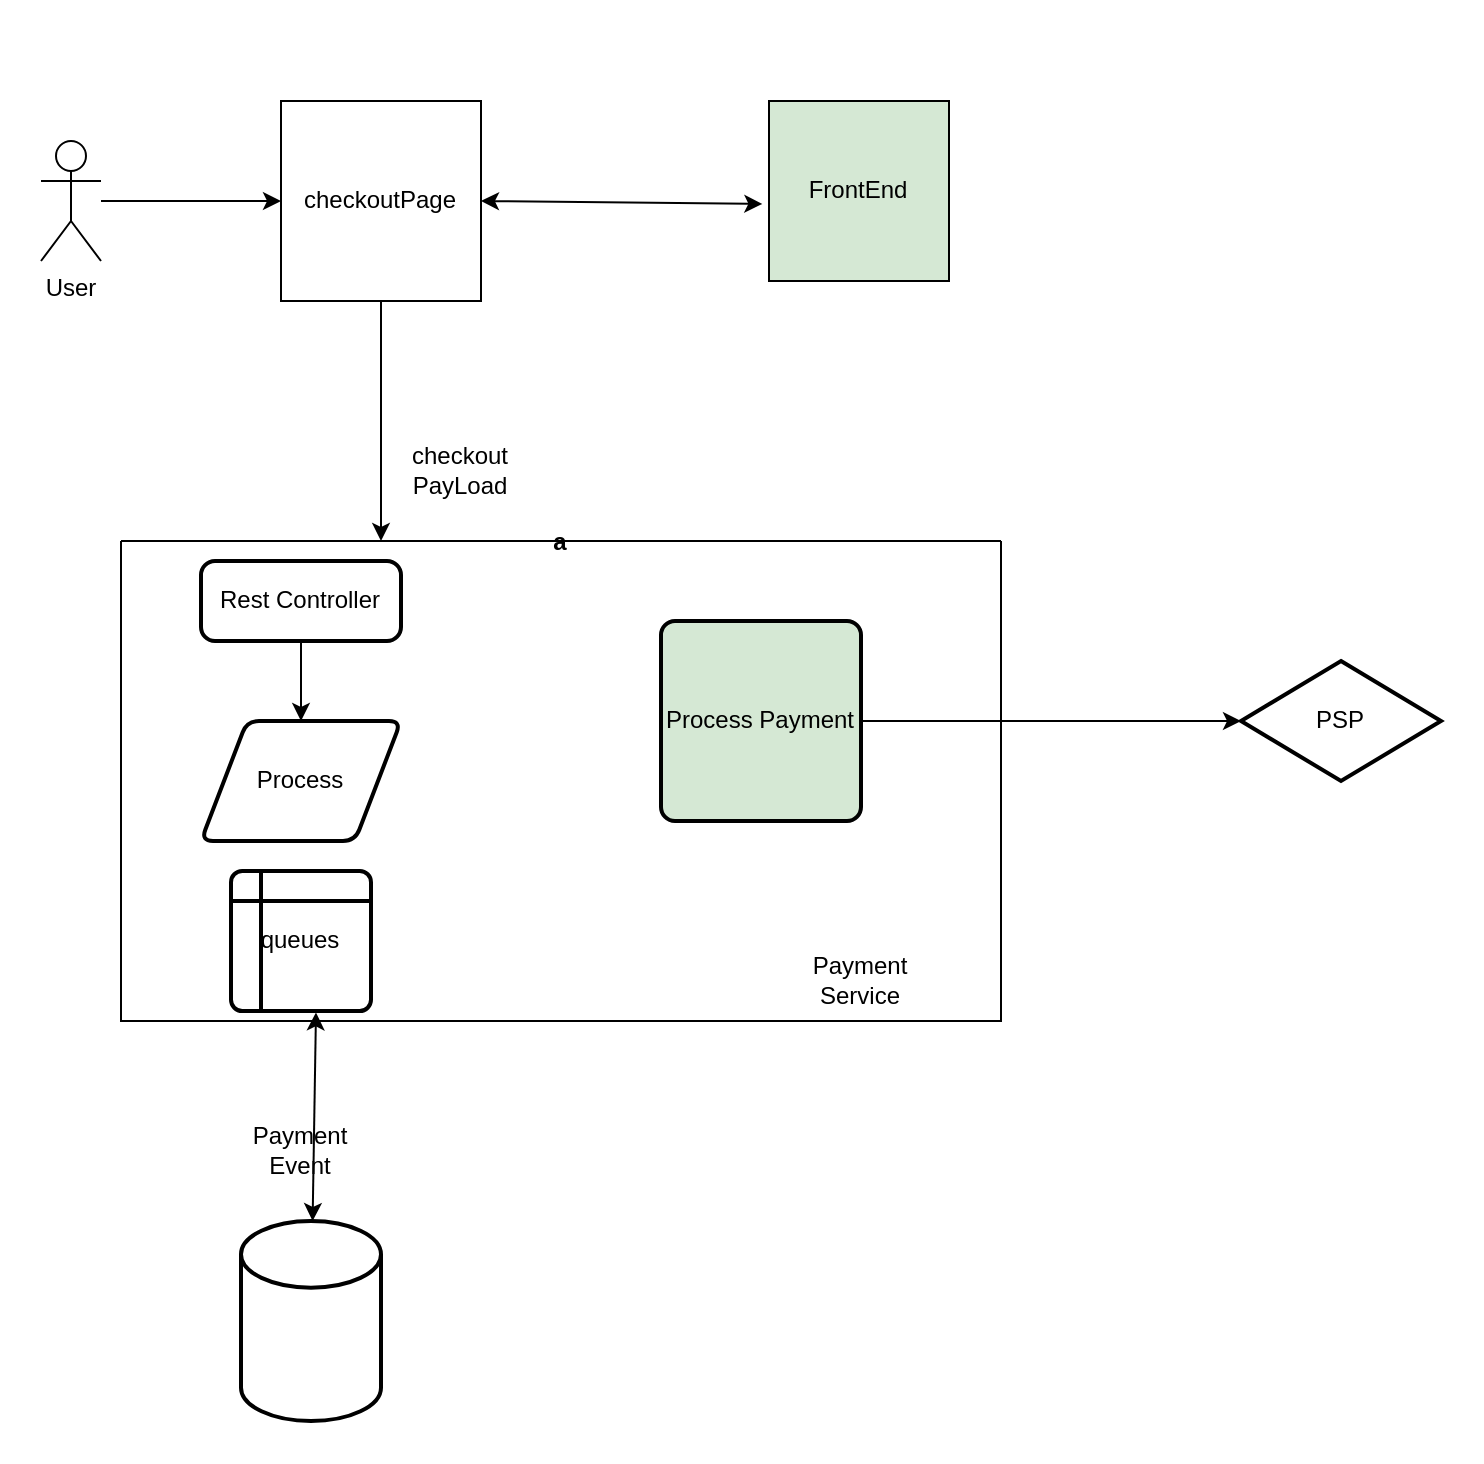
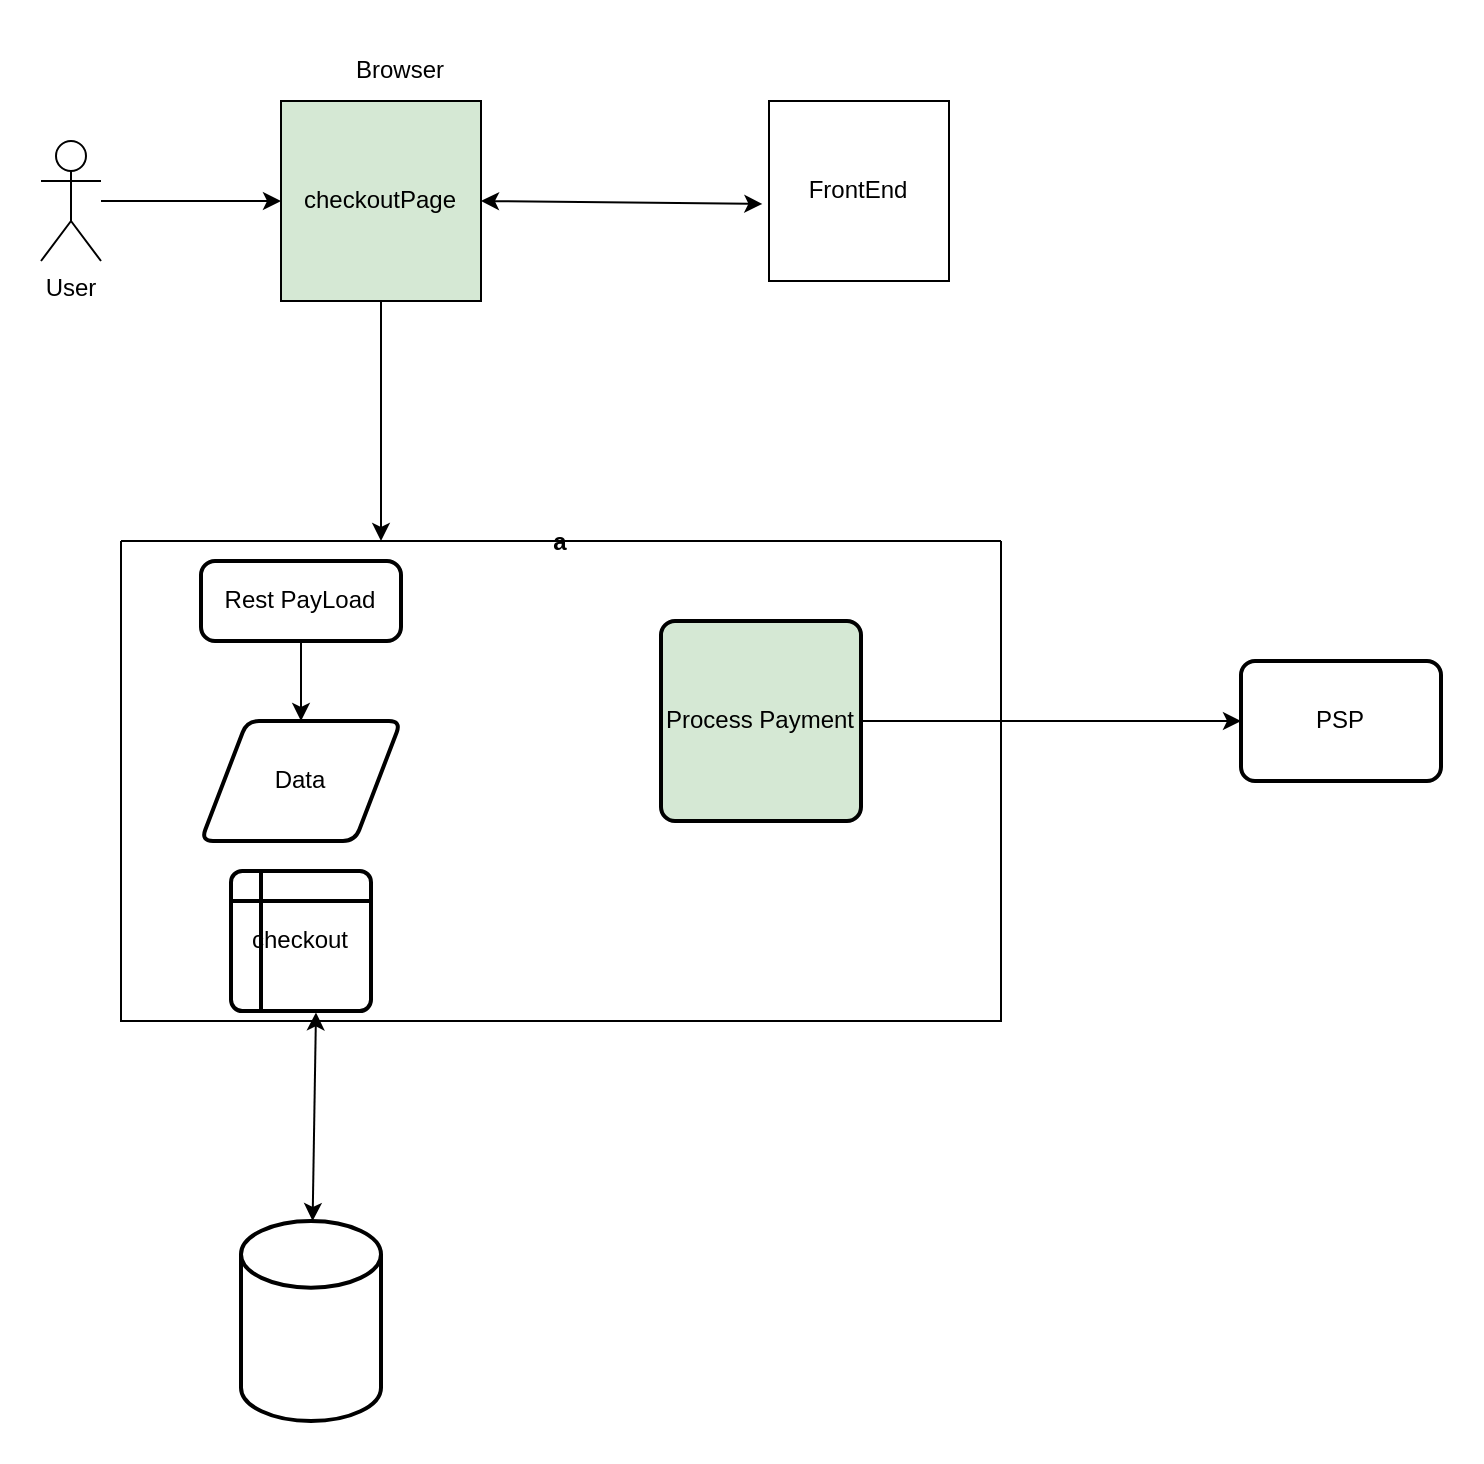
none -> (401, 71)
(859, 191) -> (859, 191)
(381, 201) -> (381, 201)
(461, 471) -> none
(301, 601) -> (301, 601)
(1341, 721) -> (1341, 721)
(301, 781) -> (301, 781)
(301, 941) -> (301, 941)
(861, 981) -> none
(301, 1151) -> none
